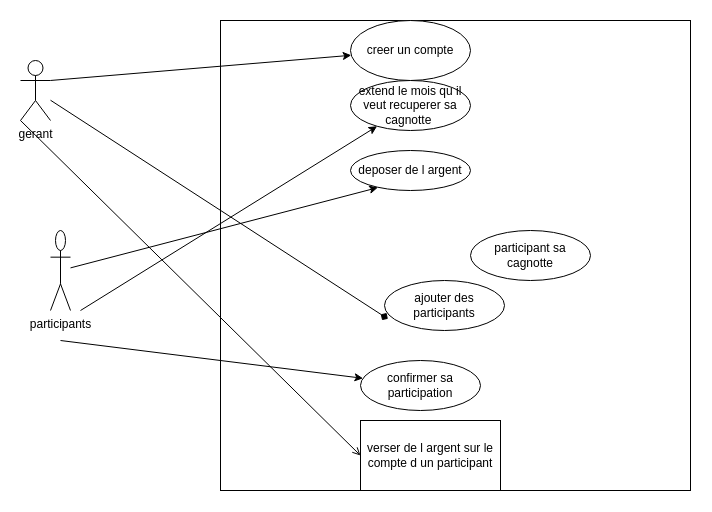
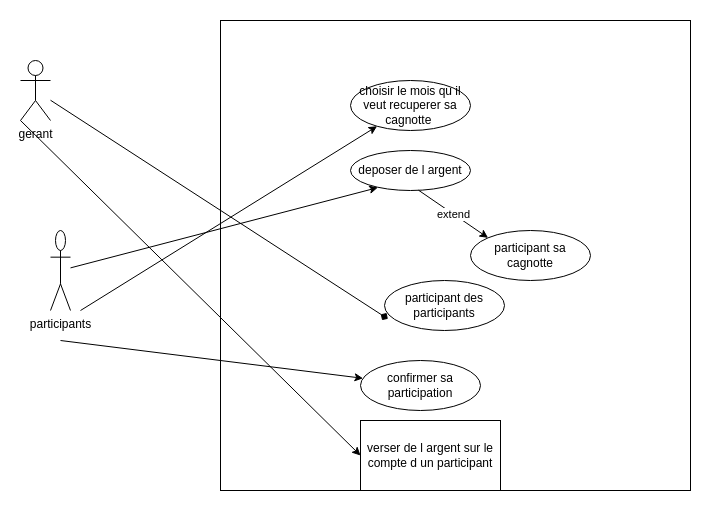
(411, 51) -> none
(198, 68) -> none
(411, 106) -> (411, 106)
none -> (450, 212)
(445, 306) -> (445, 306)
(356, 451) -> (355, 450)
